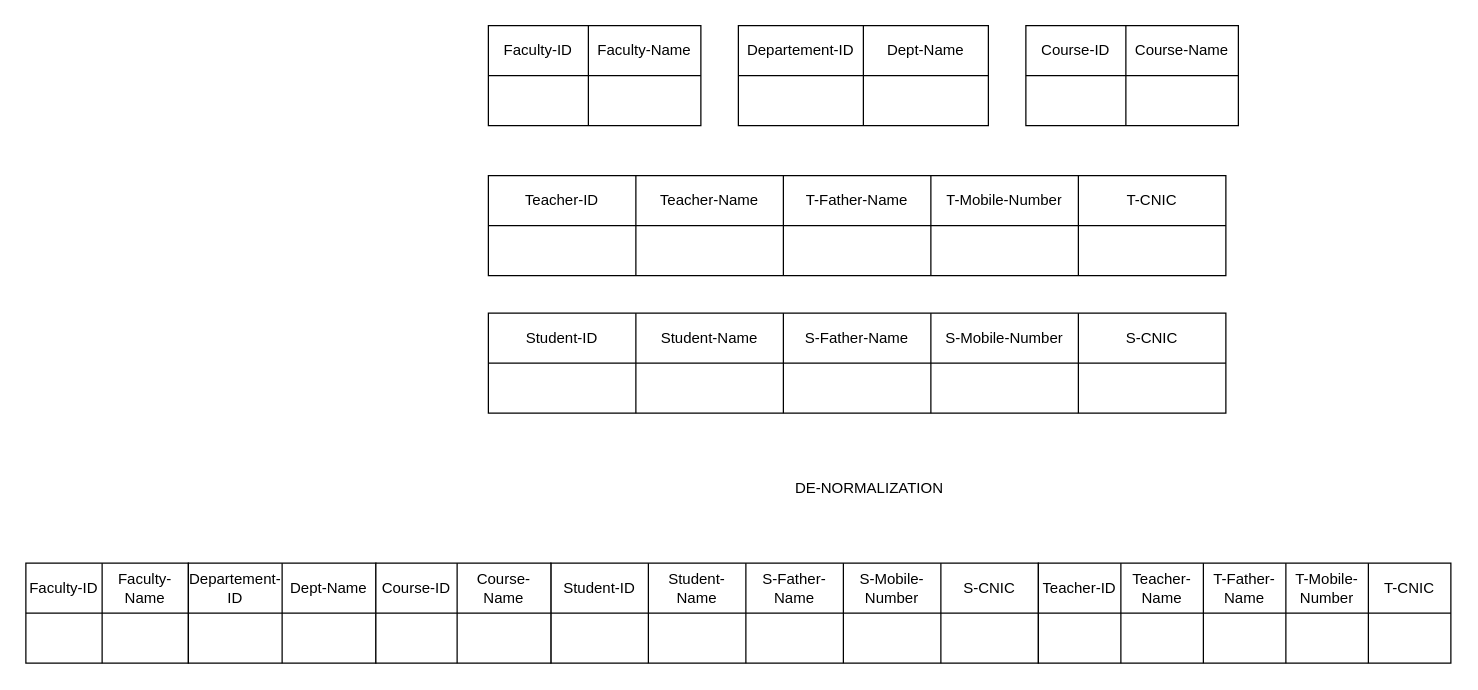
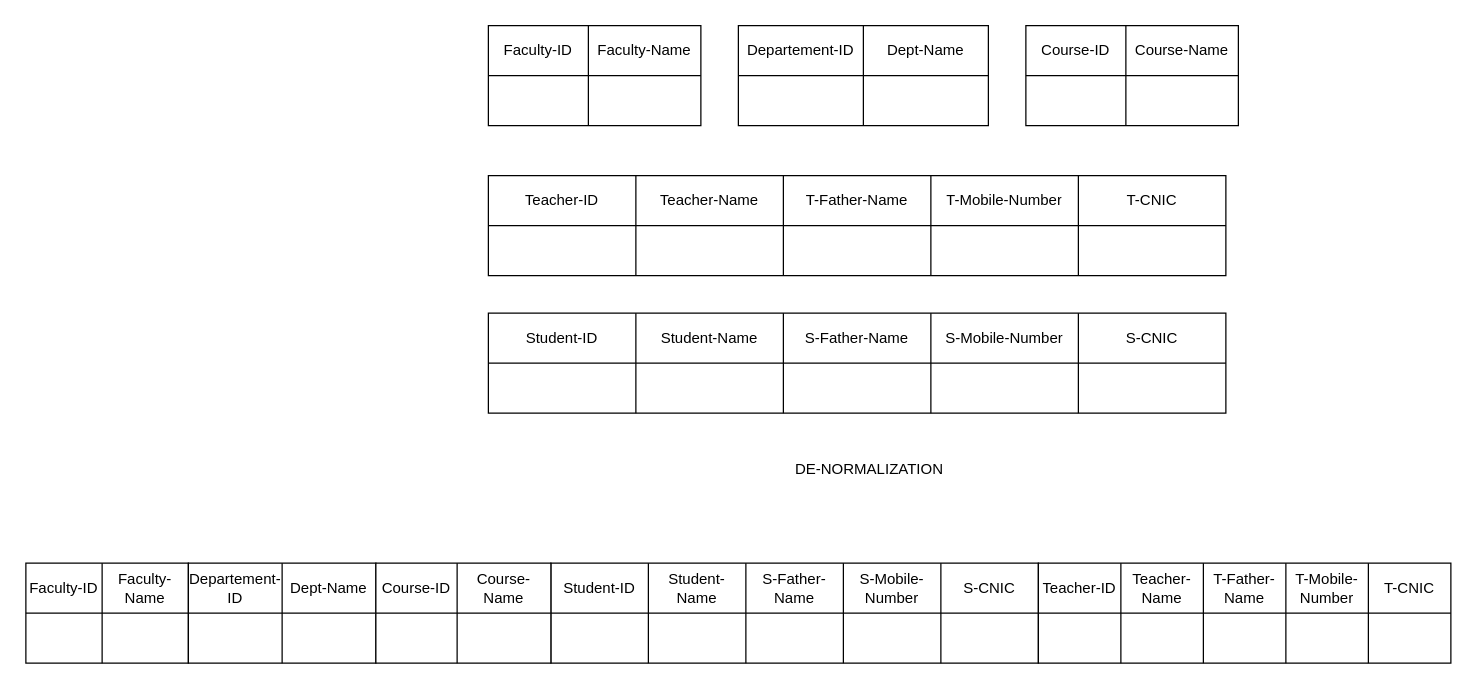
(869, 488) -> (869, 469)
